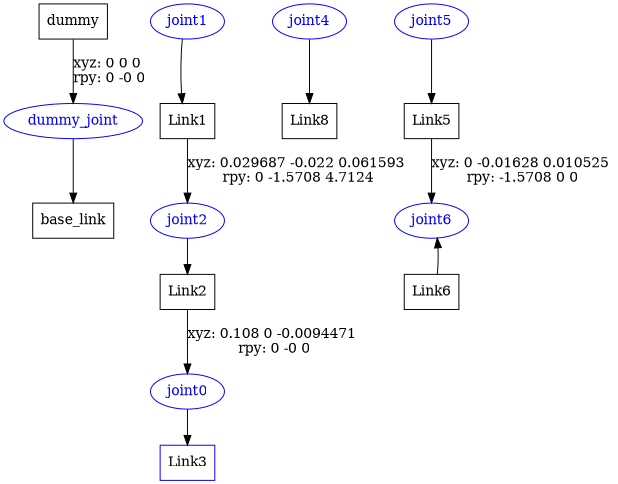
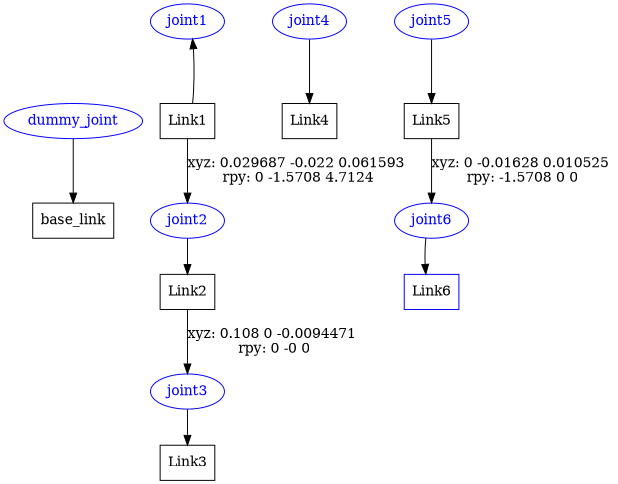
(73, 21) -> none
(181, 66) -> (194, 76)
(310, 121) -> (310, 121)
(438, 261) -> (425, 251)
(432, 292) -> (432, 292)
(187, 392) -> (187, 392)
(187, 463) -> (187, 463)
